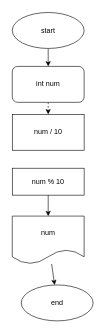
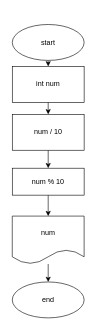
(48, 30) -> (48, 42)
(48, 84) -> (48, 84)
(48, 106) -> (48, 106)
none -> (48, 162)
(57, 303) -> (48, 300)
